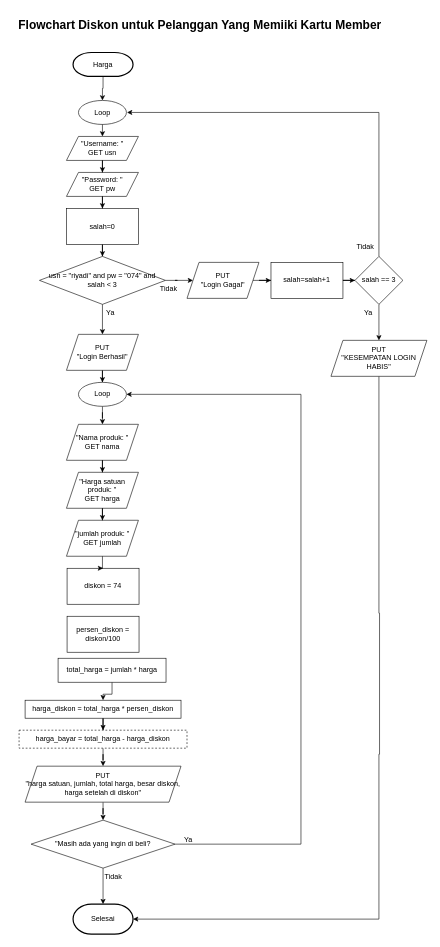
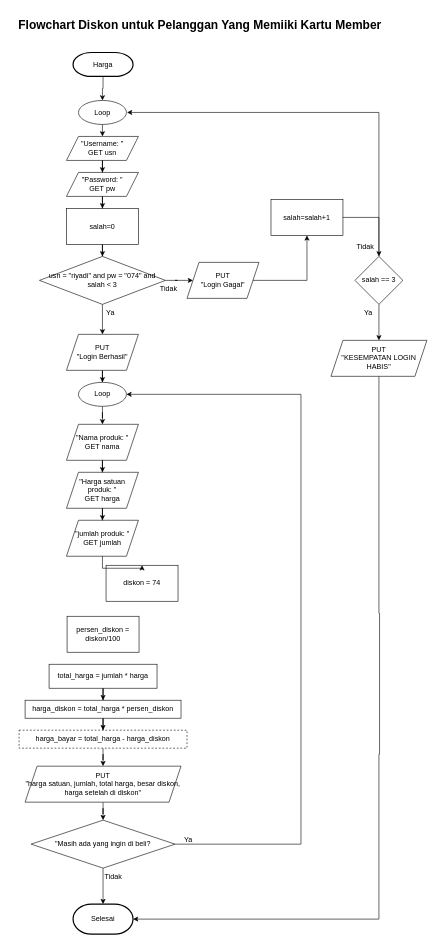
(307, 281) -> (307, 218)
(103, 587) -> (142, 584)
(112, 671) -> (103, 677)
